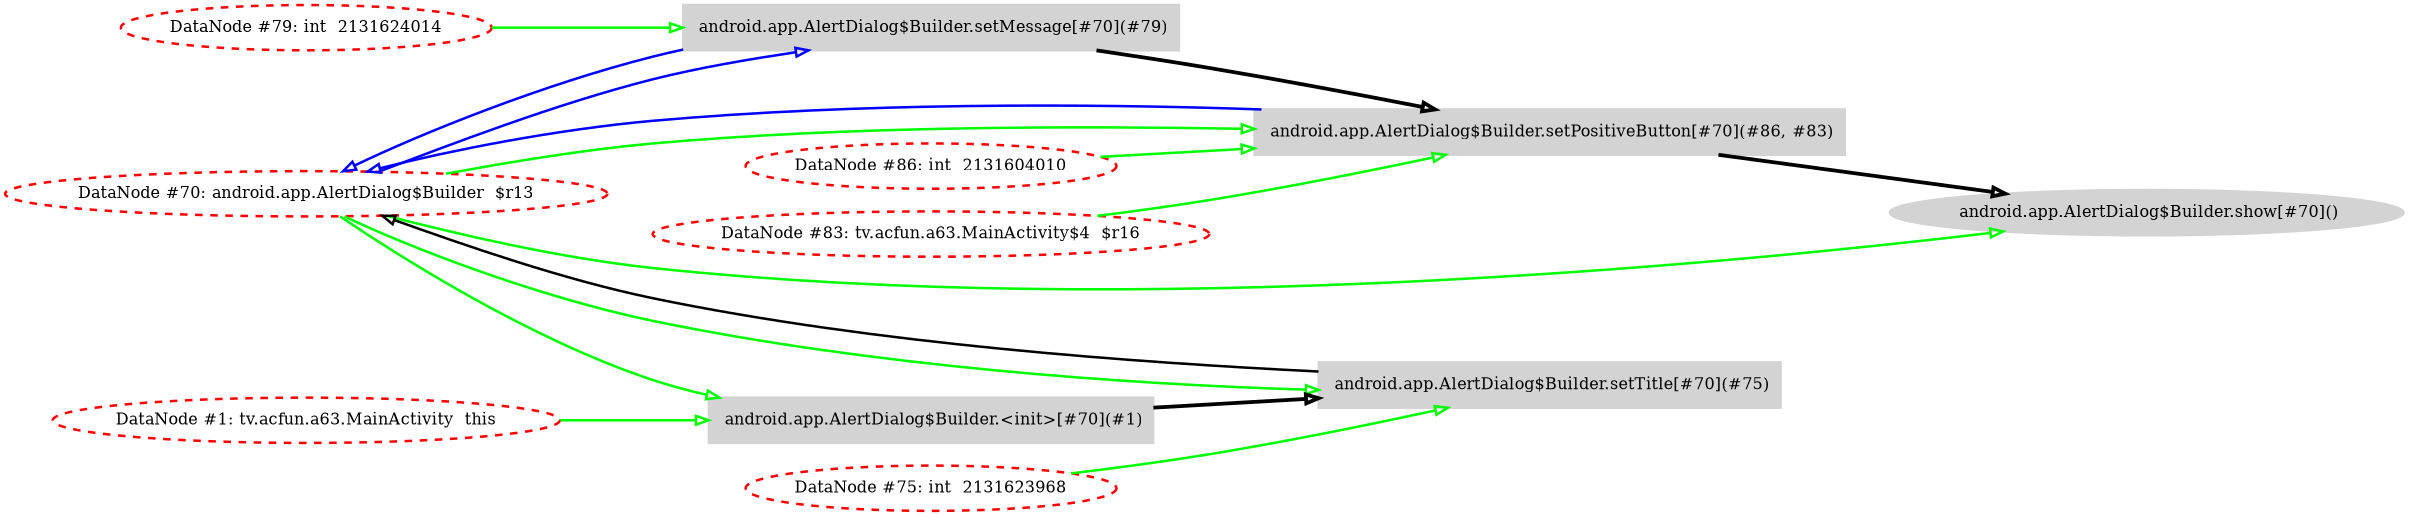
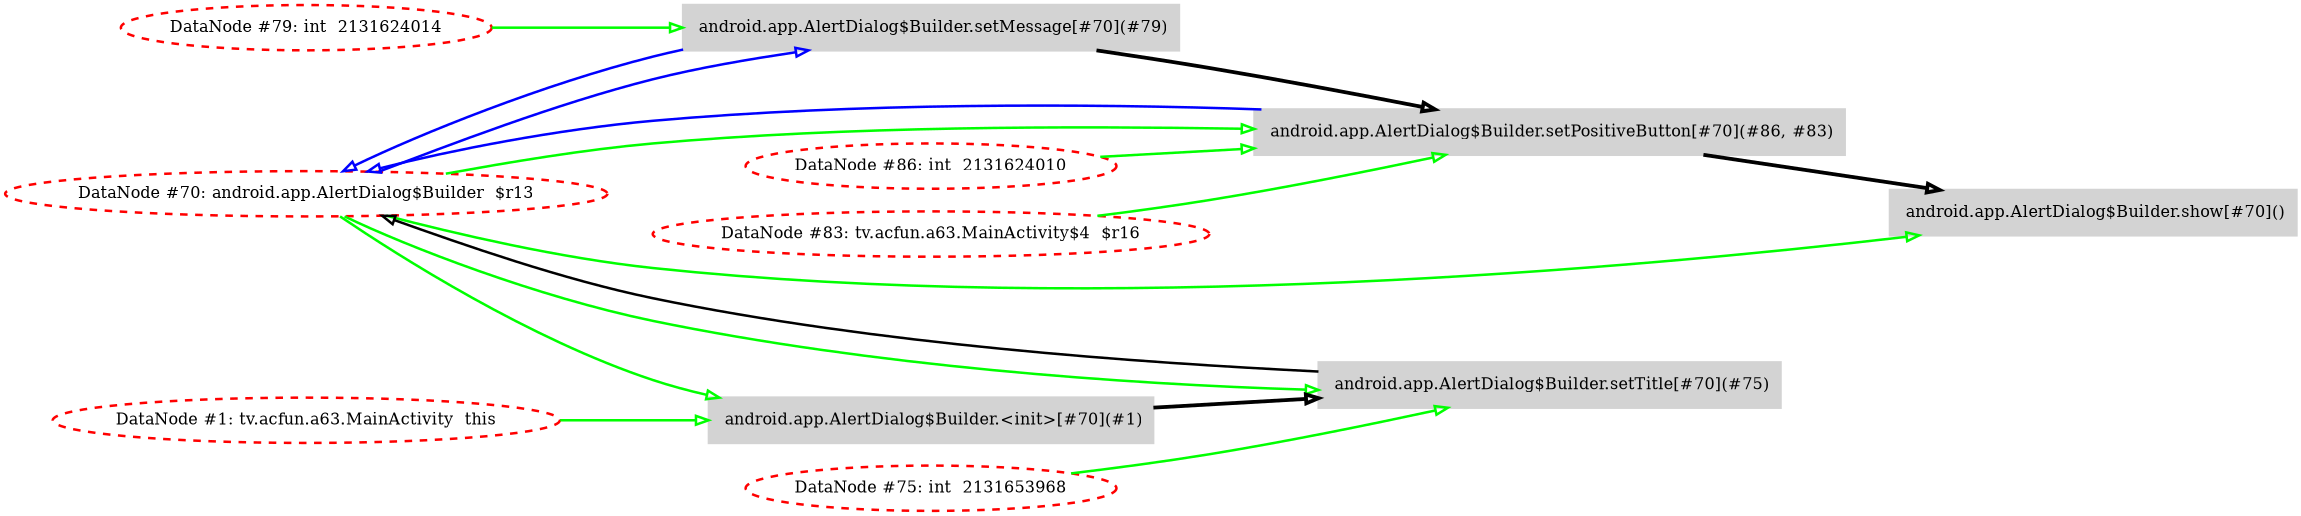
(931, 166) -> (931, 166)
(2147, 213) -> (2093, 213)
(931, 488) -> (931, 488)
